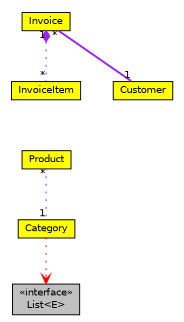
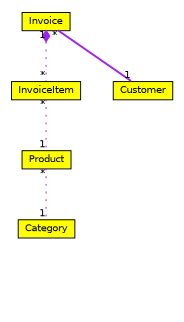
none -> (46, 125)
(46, 299) -> none
